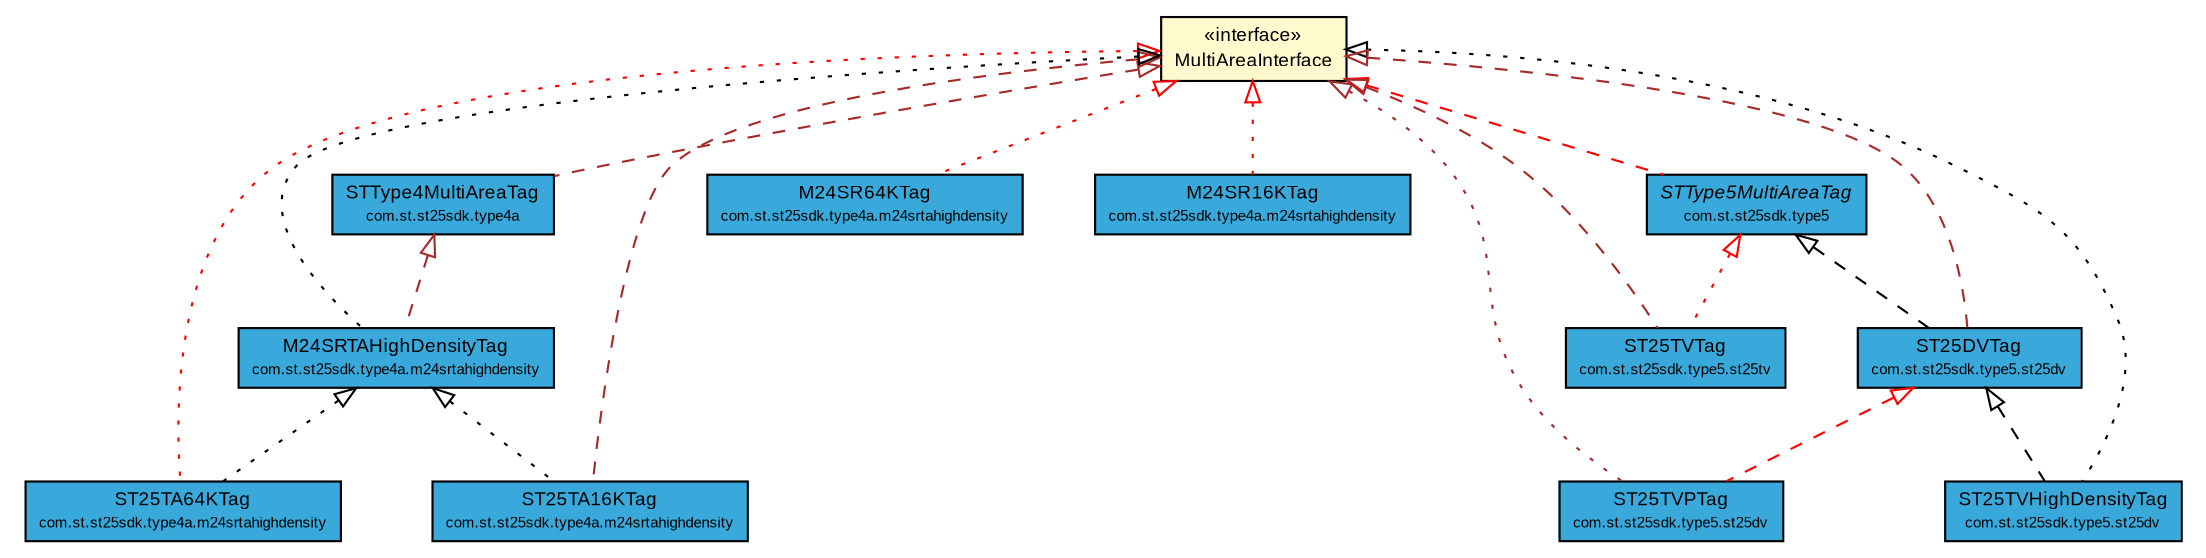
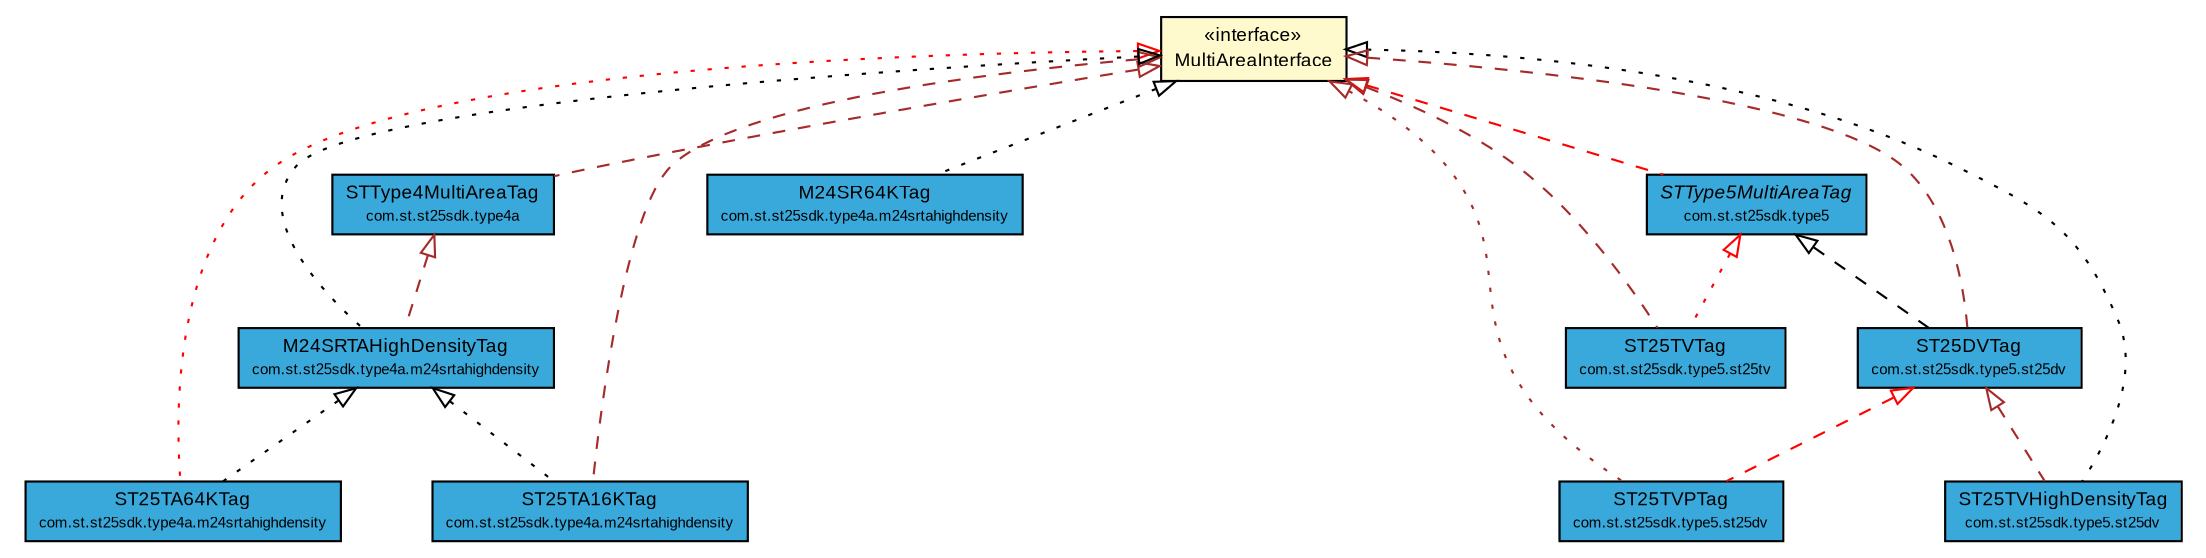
(1046, 132) -> (1046, 132)
(1253, 205) -> none
(2021, 444) -> (2021, 444)
